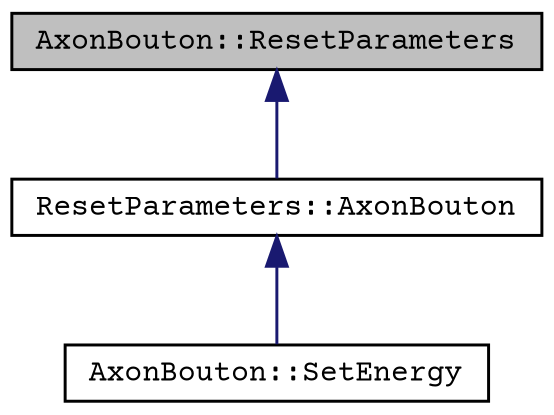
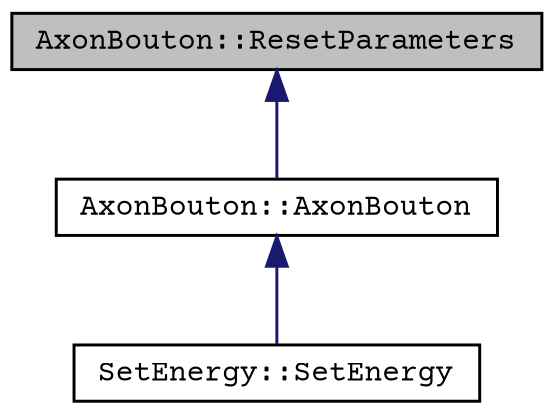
(277, 207) -> (277, 207)
(277, 373) -> (277, 373)
